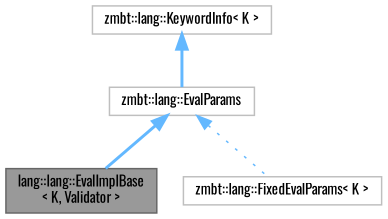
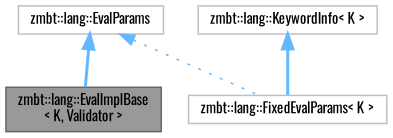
(182, 68) -> (288, 72)
(81, 191) -> (84, 109)
